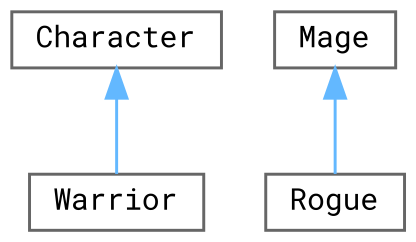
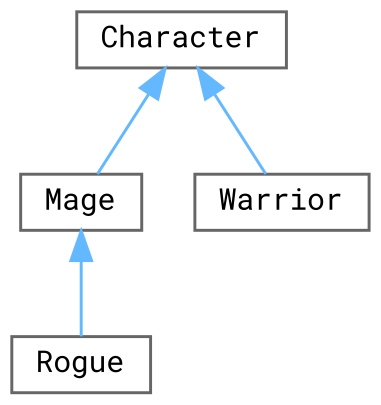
none -> (123, 134)
